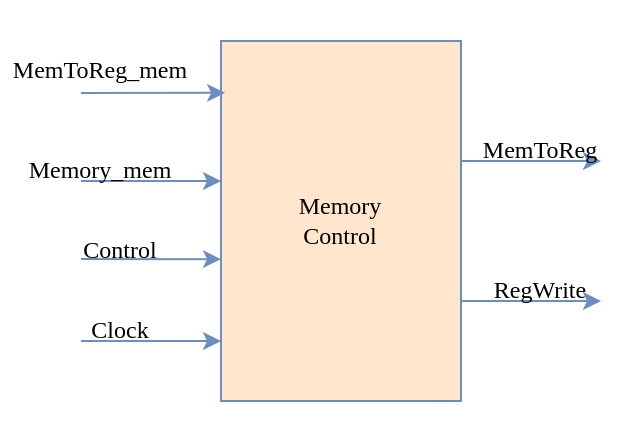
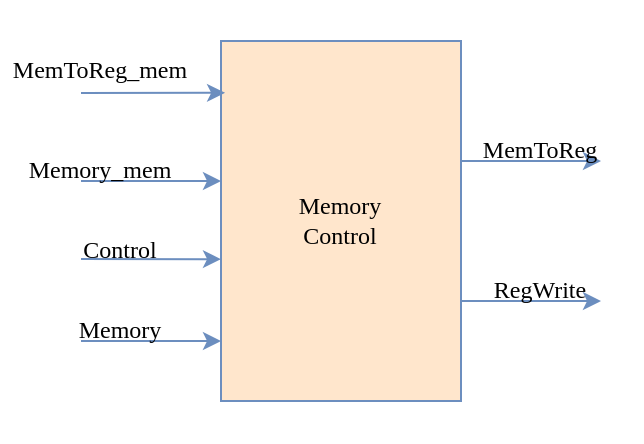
(121, 331) -> (121, 331)
